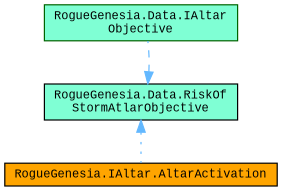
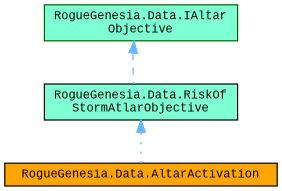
(149, 56) -> (133, 68)
(141, 175) -> (141, 175)
